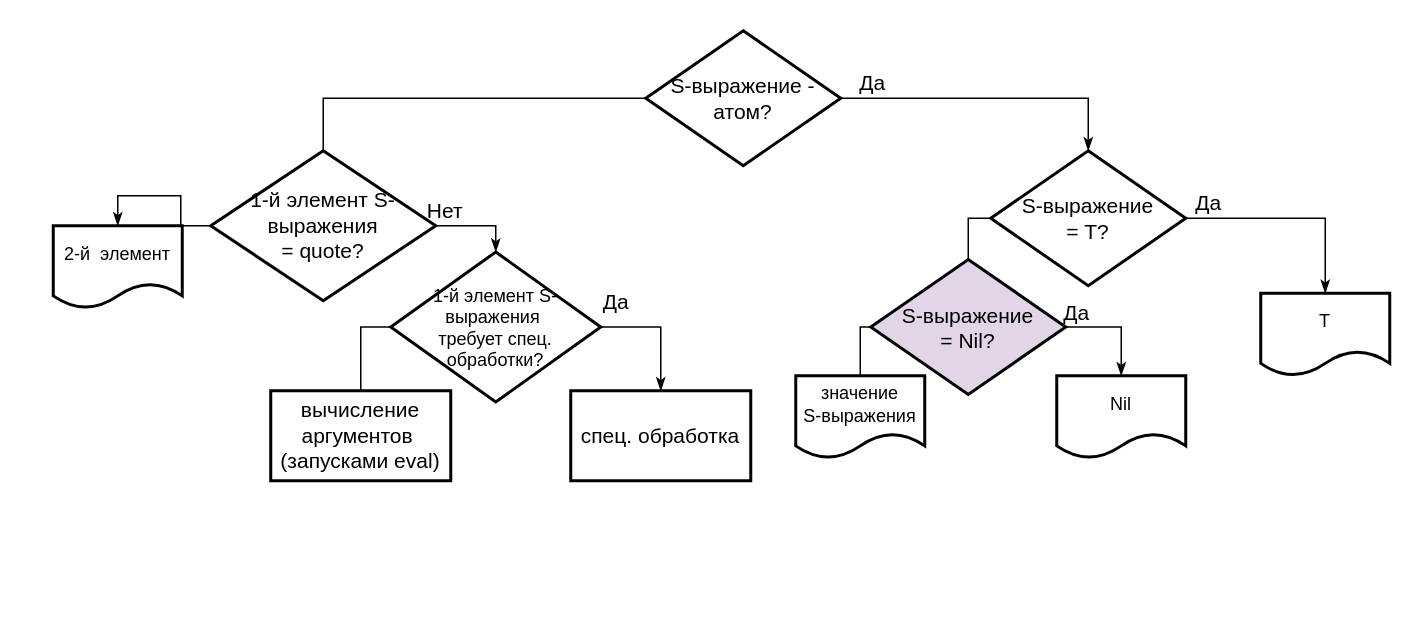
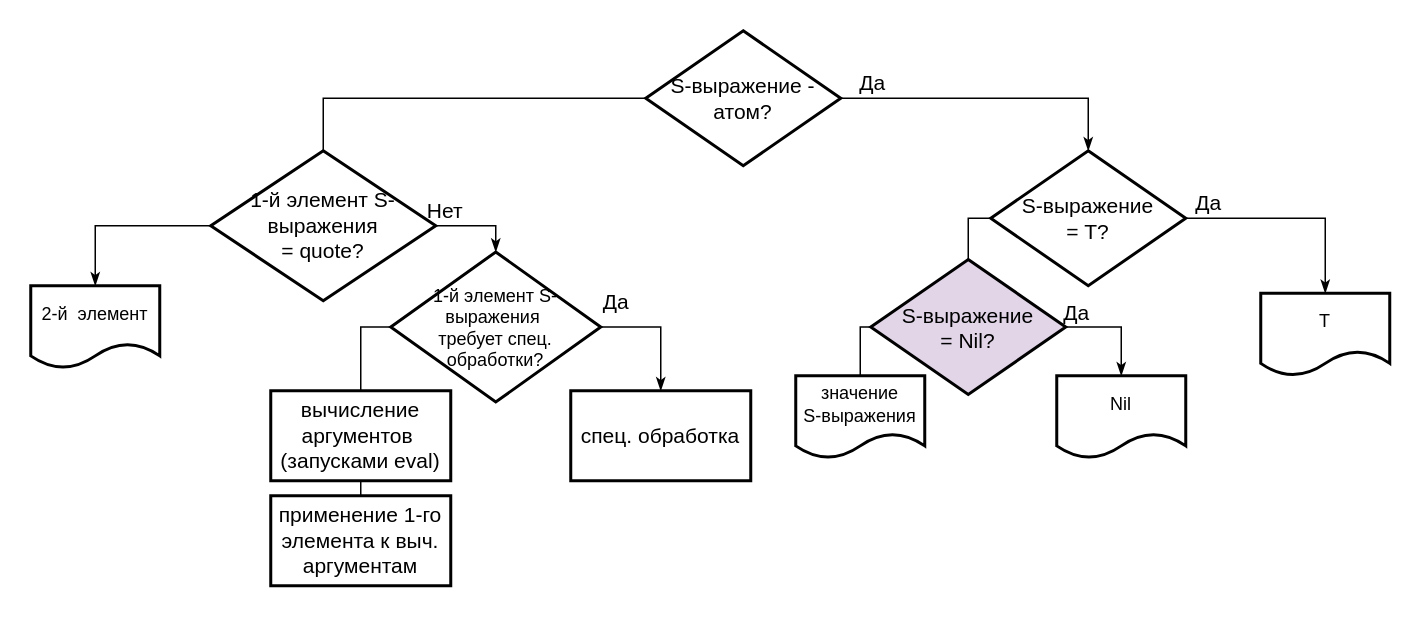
(118, 267) -> (95, 327)
none -> (361, 488)
none -> (361, 541)
